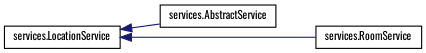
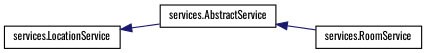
(224, 37) -> (302, 28)
